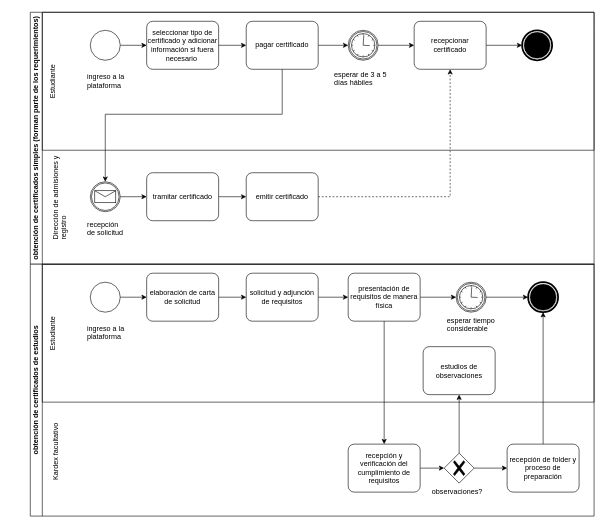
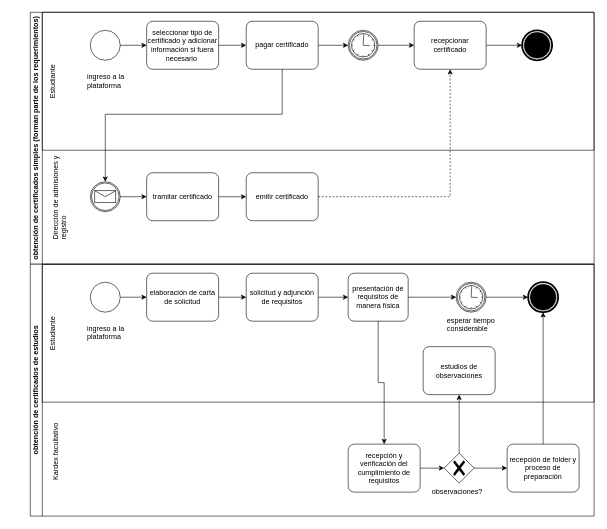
(363, 78) -> none
(105, 228) -> none
(384, 297) -> (378, 297)
